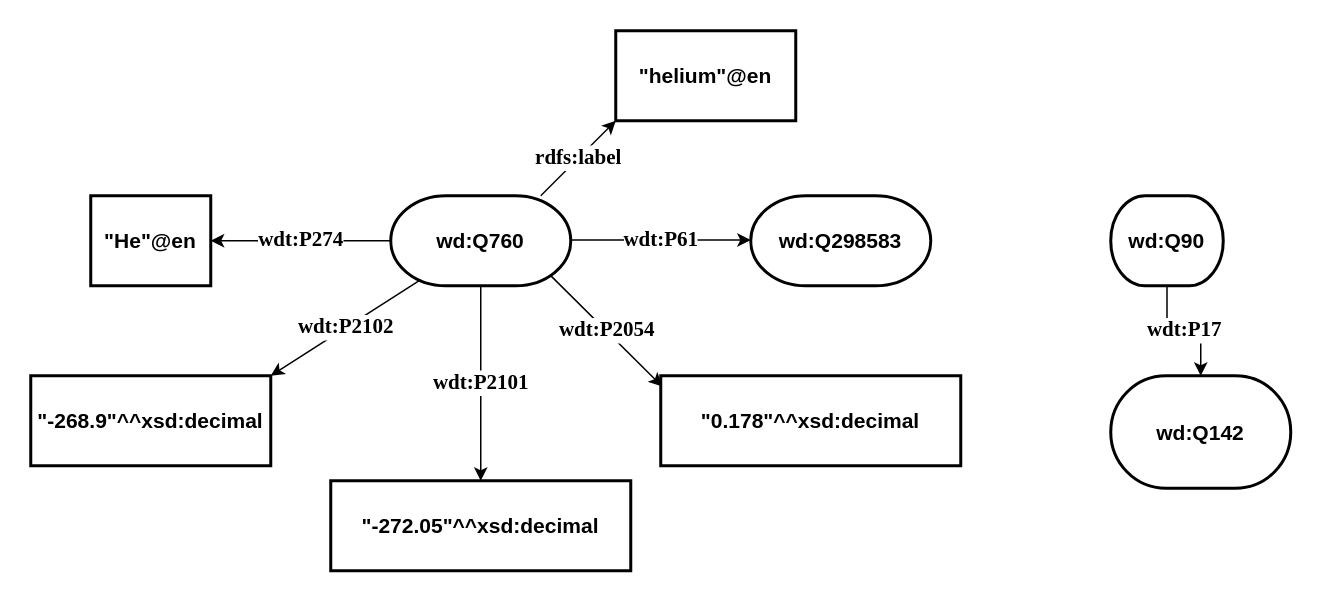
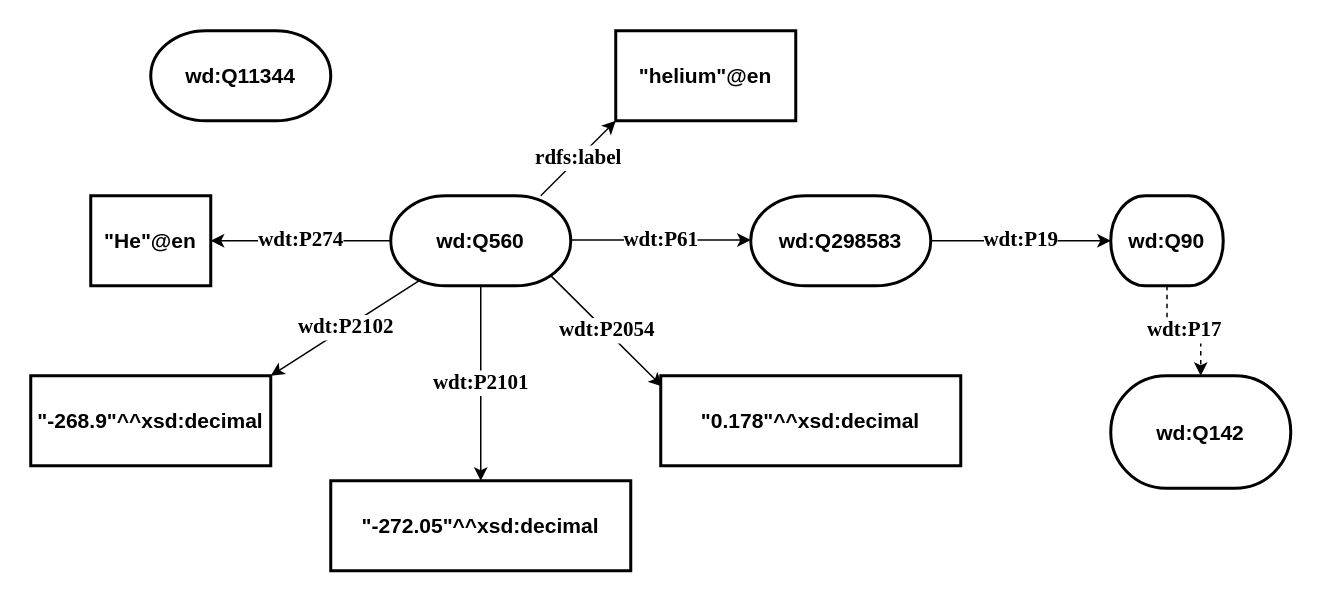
none -> (241, 76)
(481, 241) -> (481, 241)
none -> (1016, 241)
(1167, 303) -> (1167, 303)
